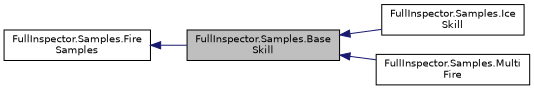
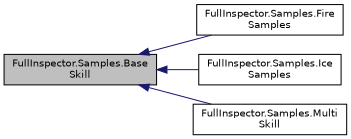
(453, 20) -> (270, 70)
(174, 45) -> (180, 43)
(453, 70) -> (270, 119)
